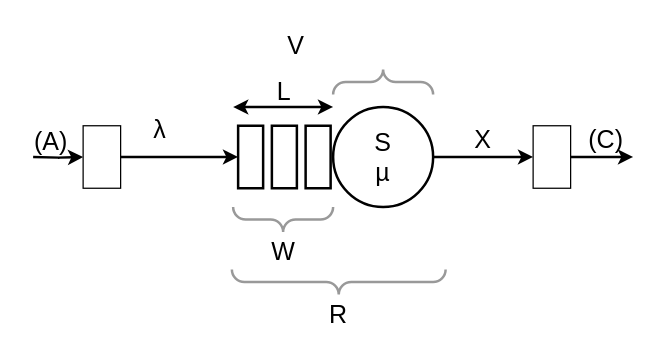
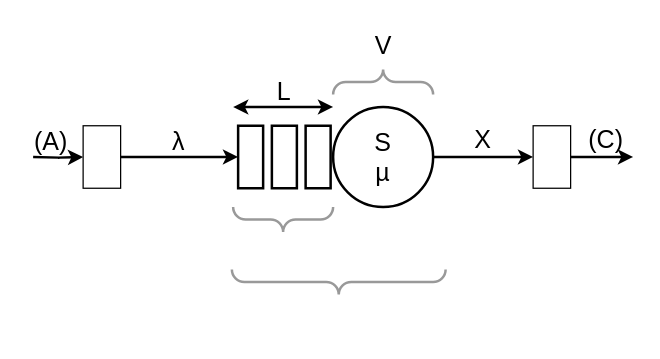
(296, 44) -> (383, 44)
(159, 128) -> (178, 141)
(283, 251) -> none
(339, 313) -> none
